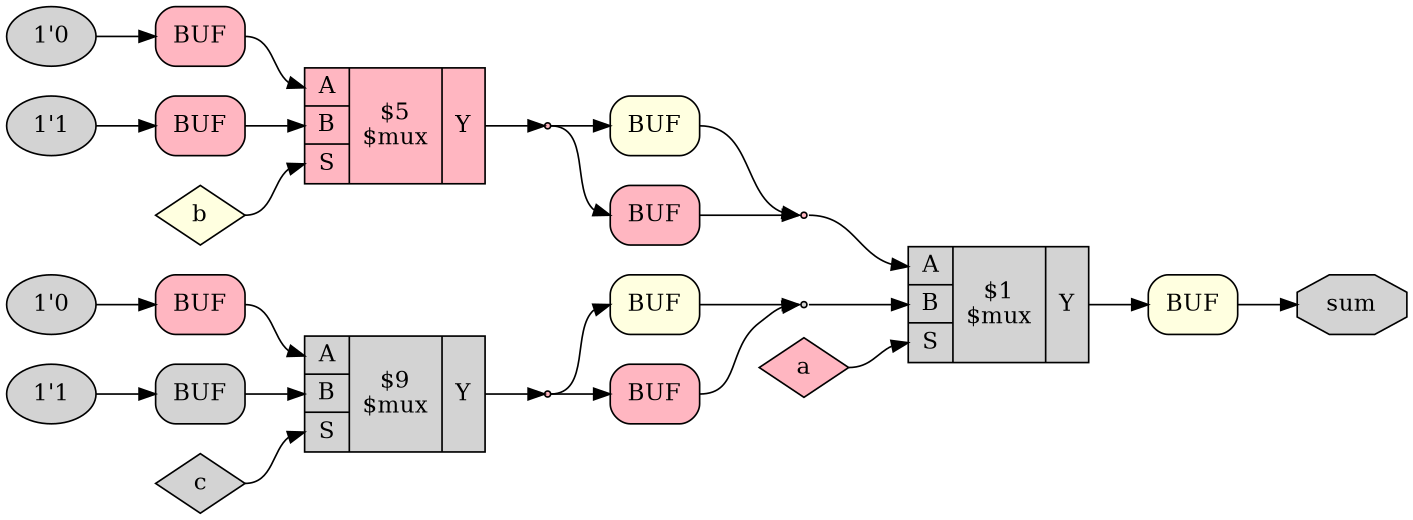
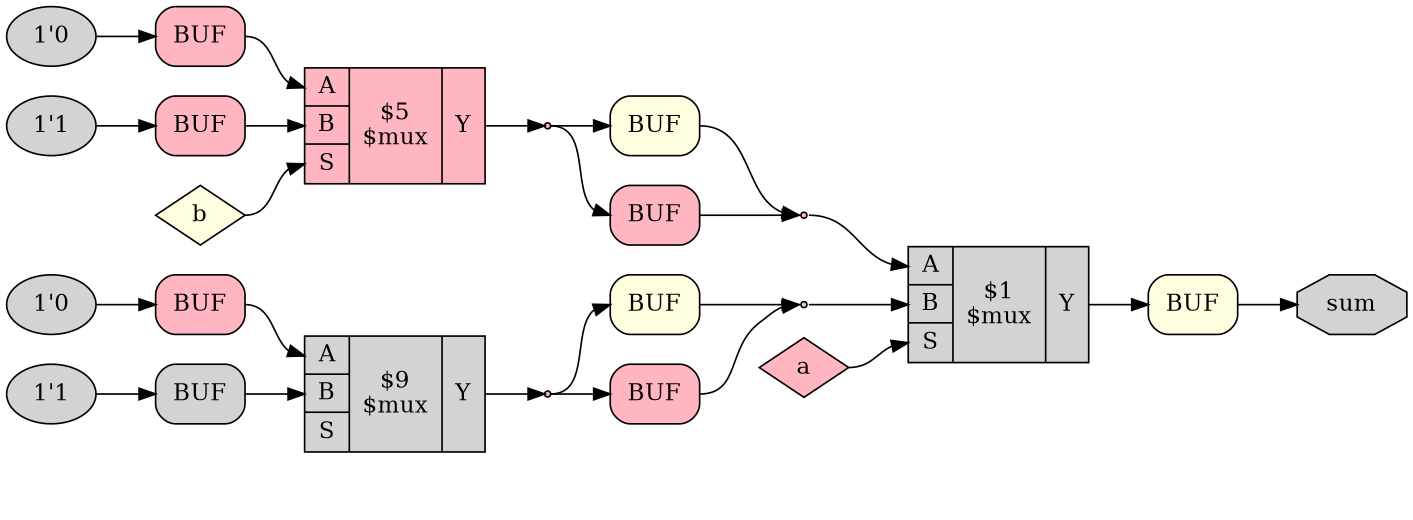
(200, 483) -> none
